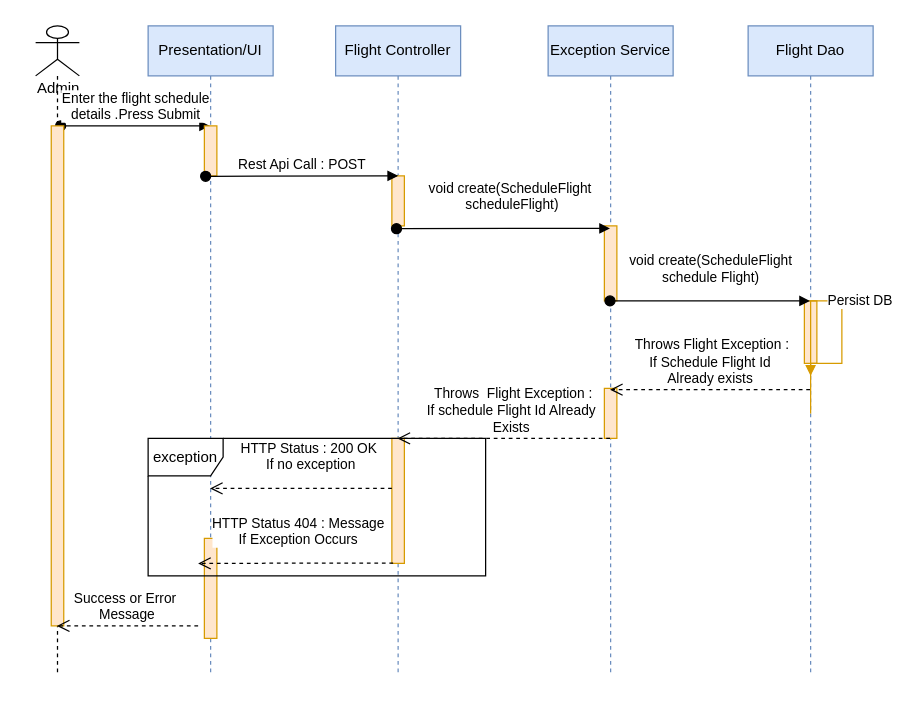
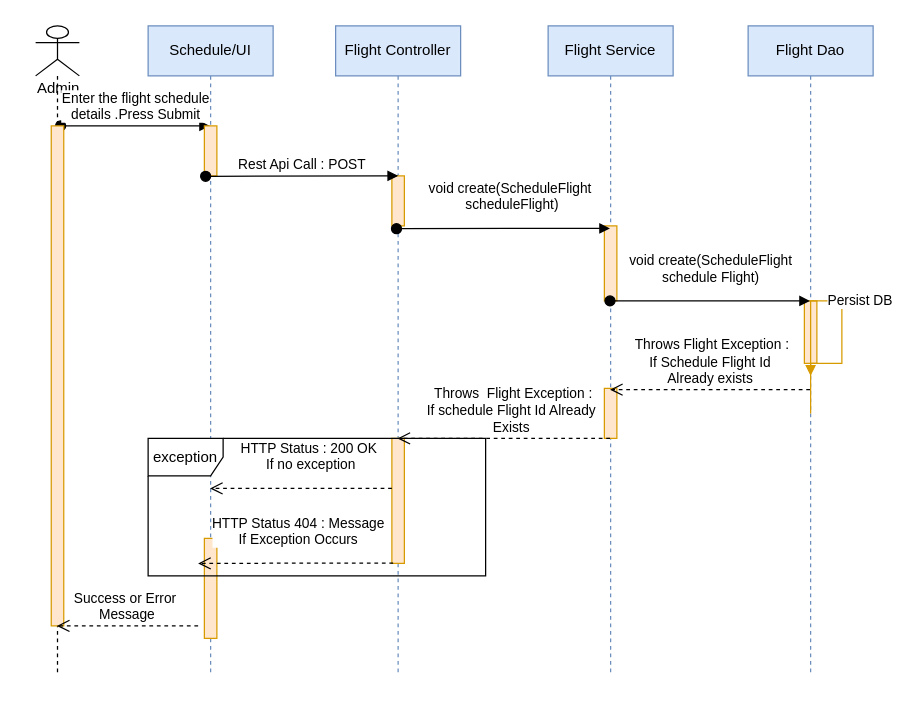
(211, 51) -> (211, 51)
(611, 51) -> (611, 51)
